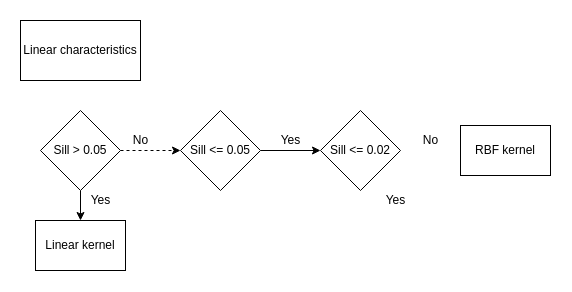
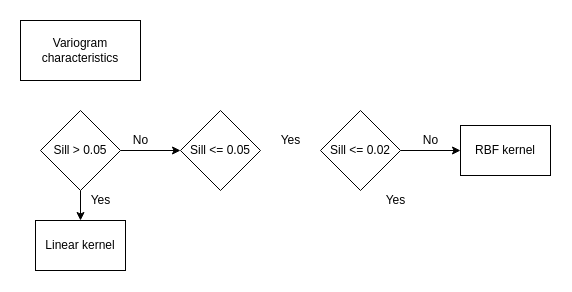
(81, 51) -> (81, 51)
(148, 151) -> (148, 151)
(287, 151) -> none
none -> (427, 151)
